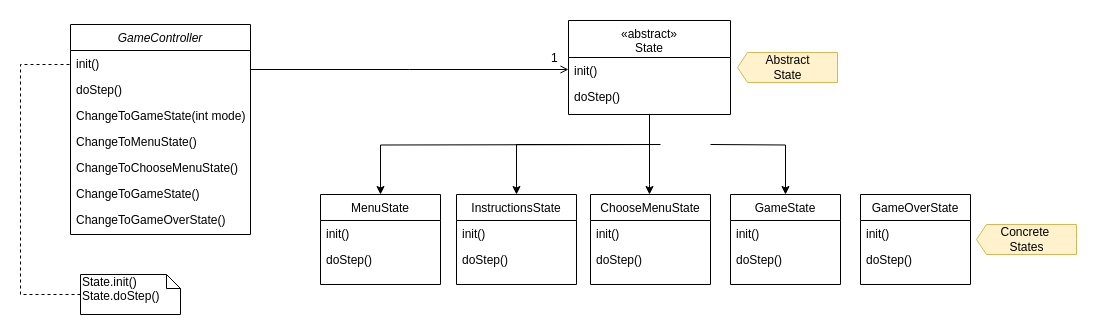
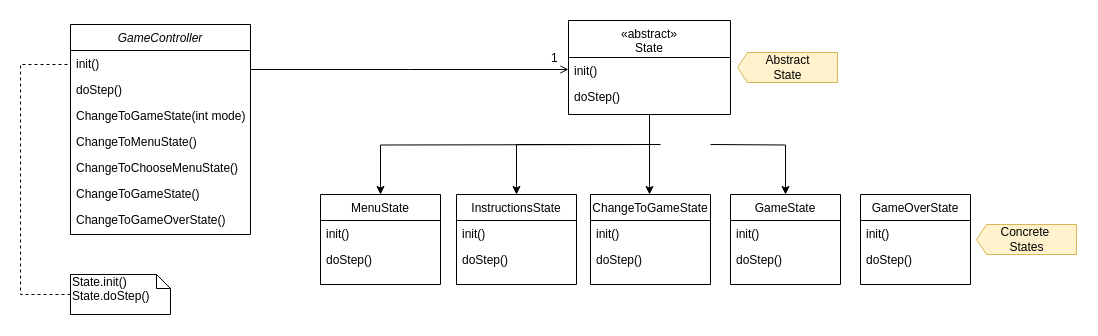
(650, 208) -> (650, 208)
(131, 295) -> (121, 295)
